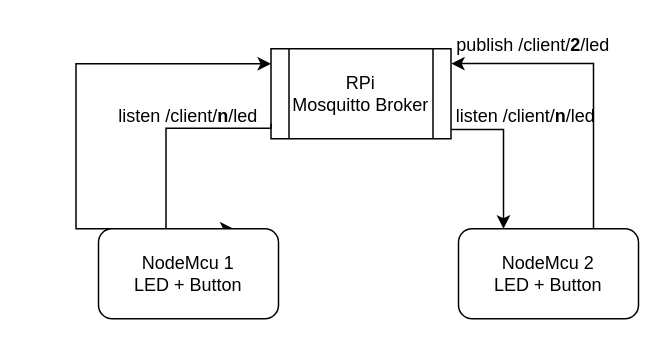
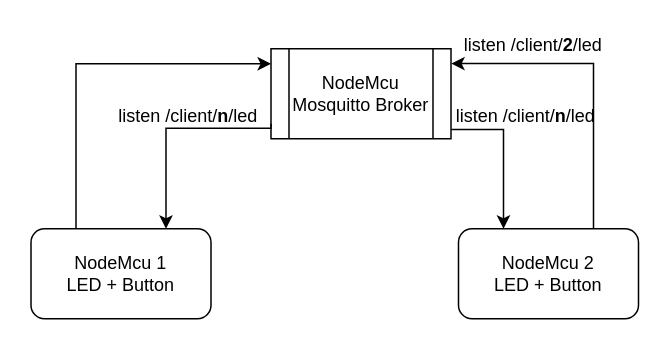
(533, 46) -> (533, 46)
(361, 94) -> (361, 94)
(188, 274) -> (121, 274)
